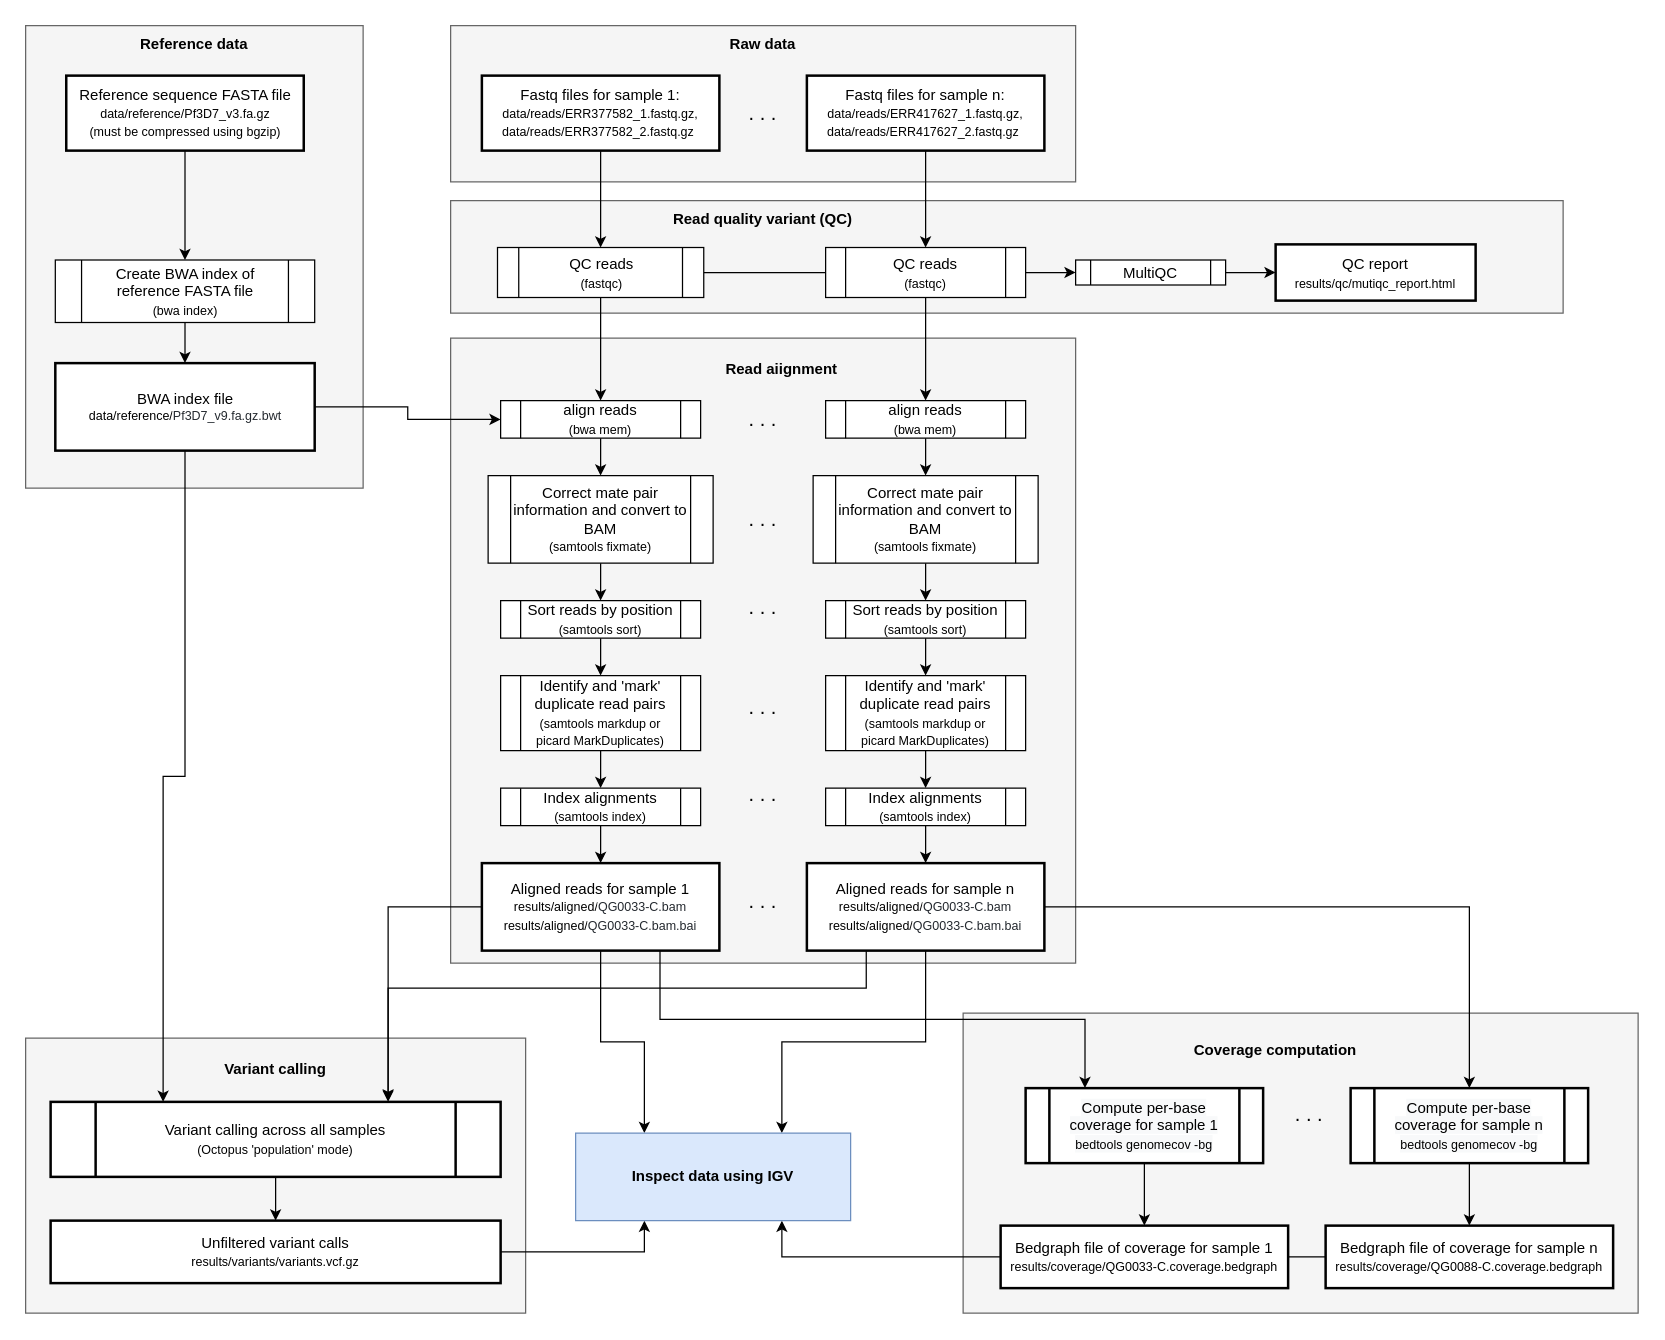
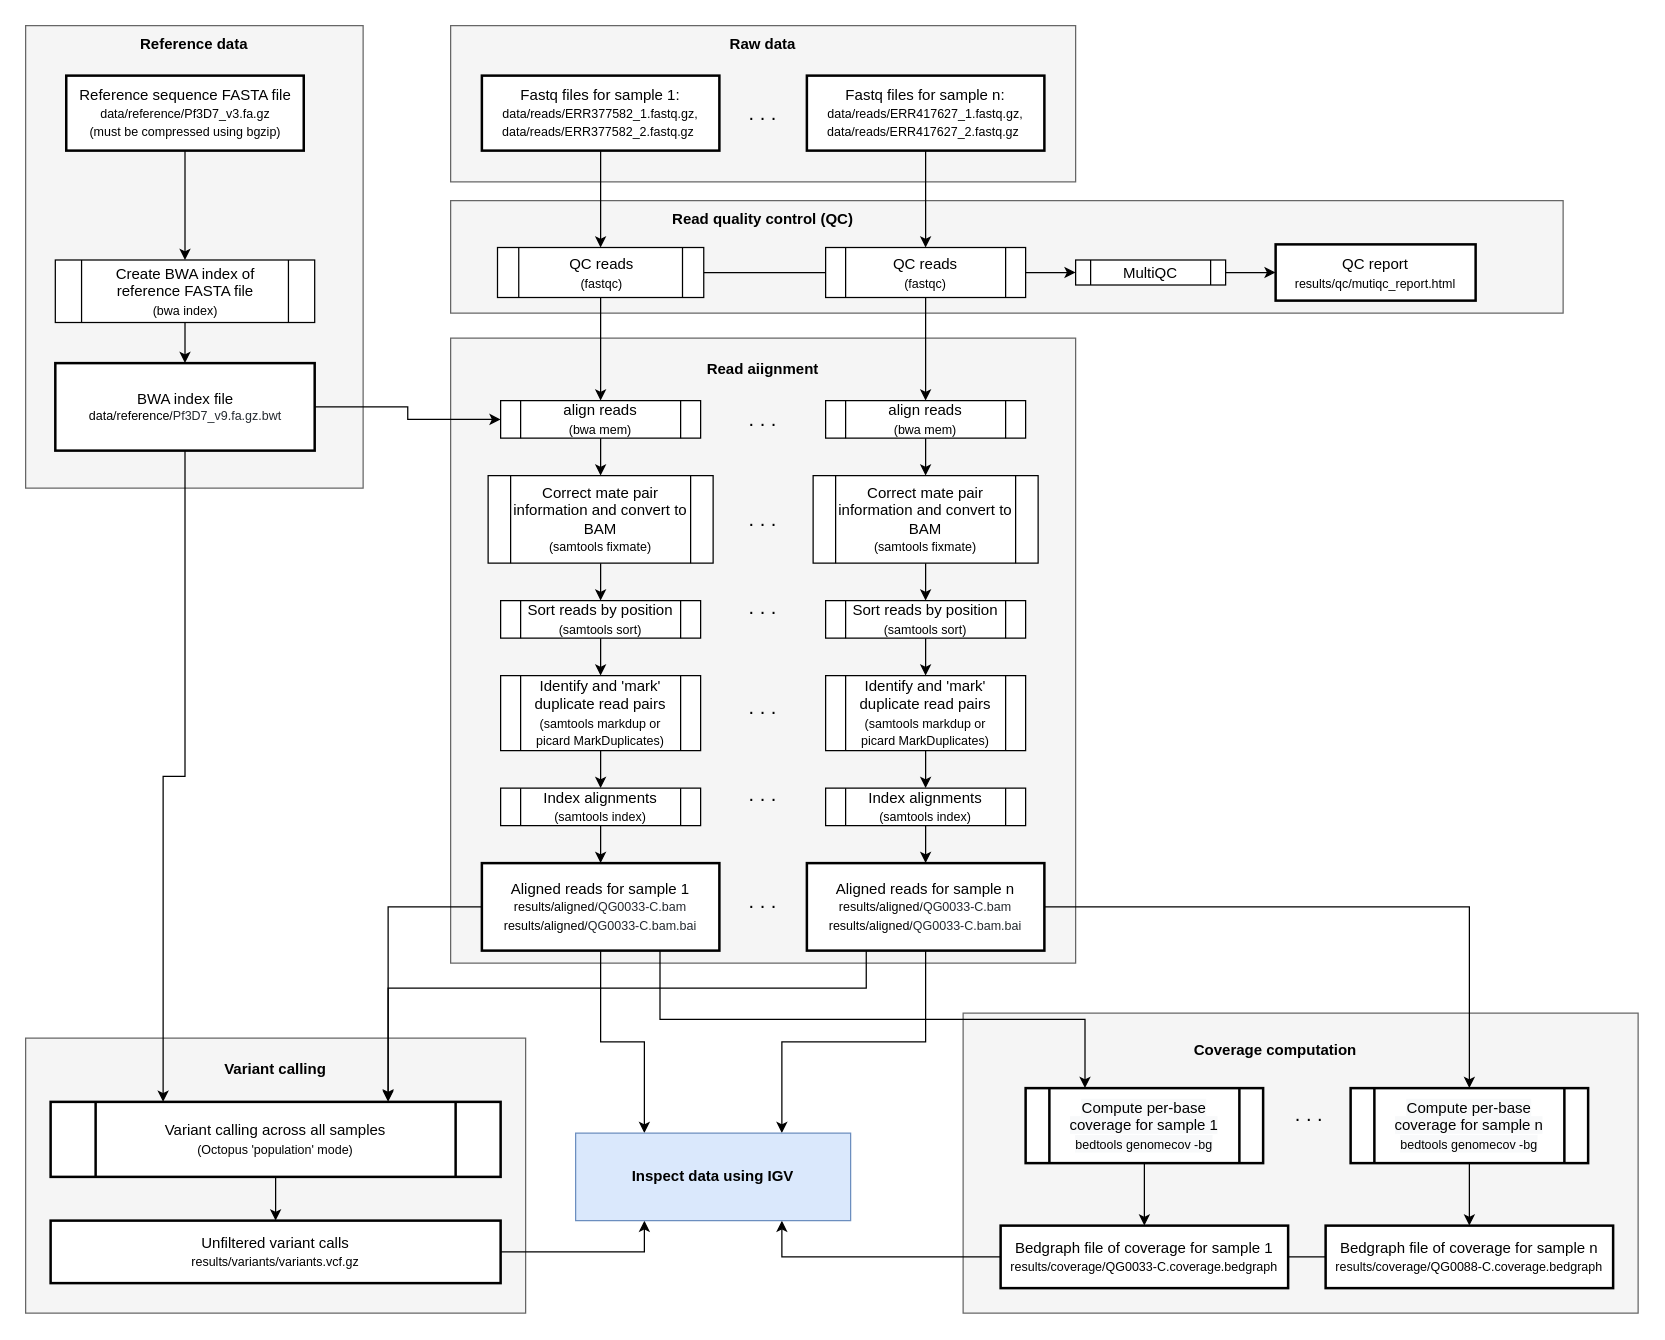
(763, 219) -> (763, 219)
(782, 369) -> (763, 369)
